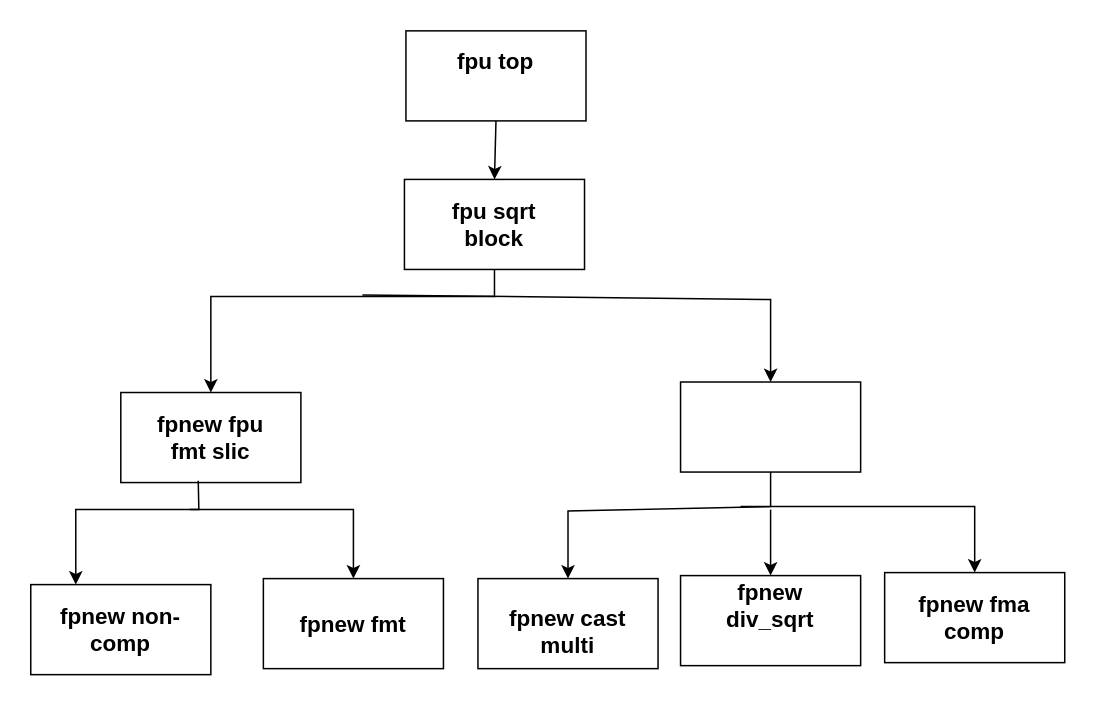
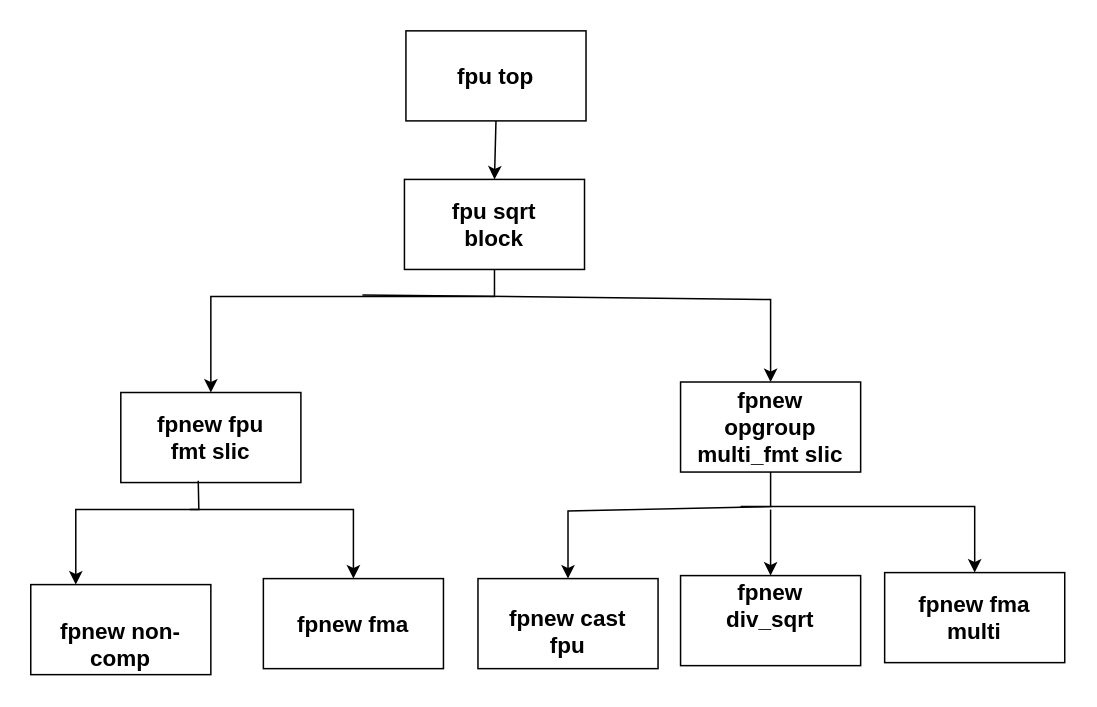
(496, 61) -> (496, 76)
none -> (770, 427)
(974, 617) -> (974, 617)
(353, 623) -> (353, 623)
(121, 629) -> (121, 644)
(568, 631) -> (568, 631)
